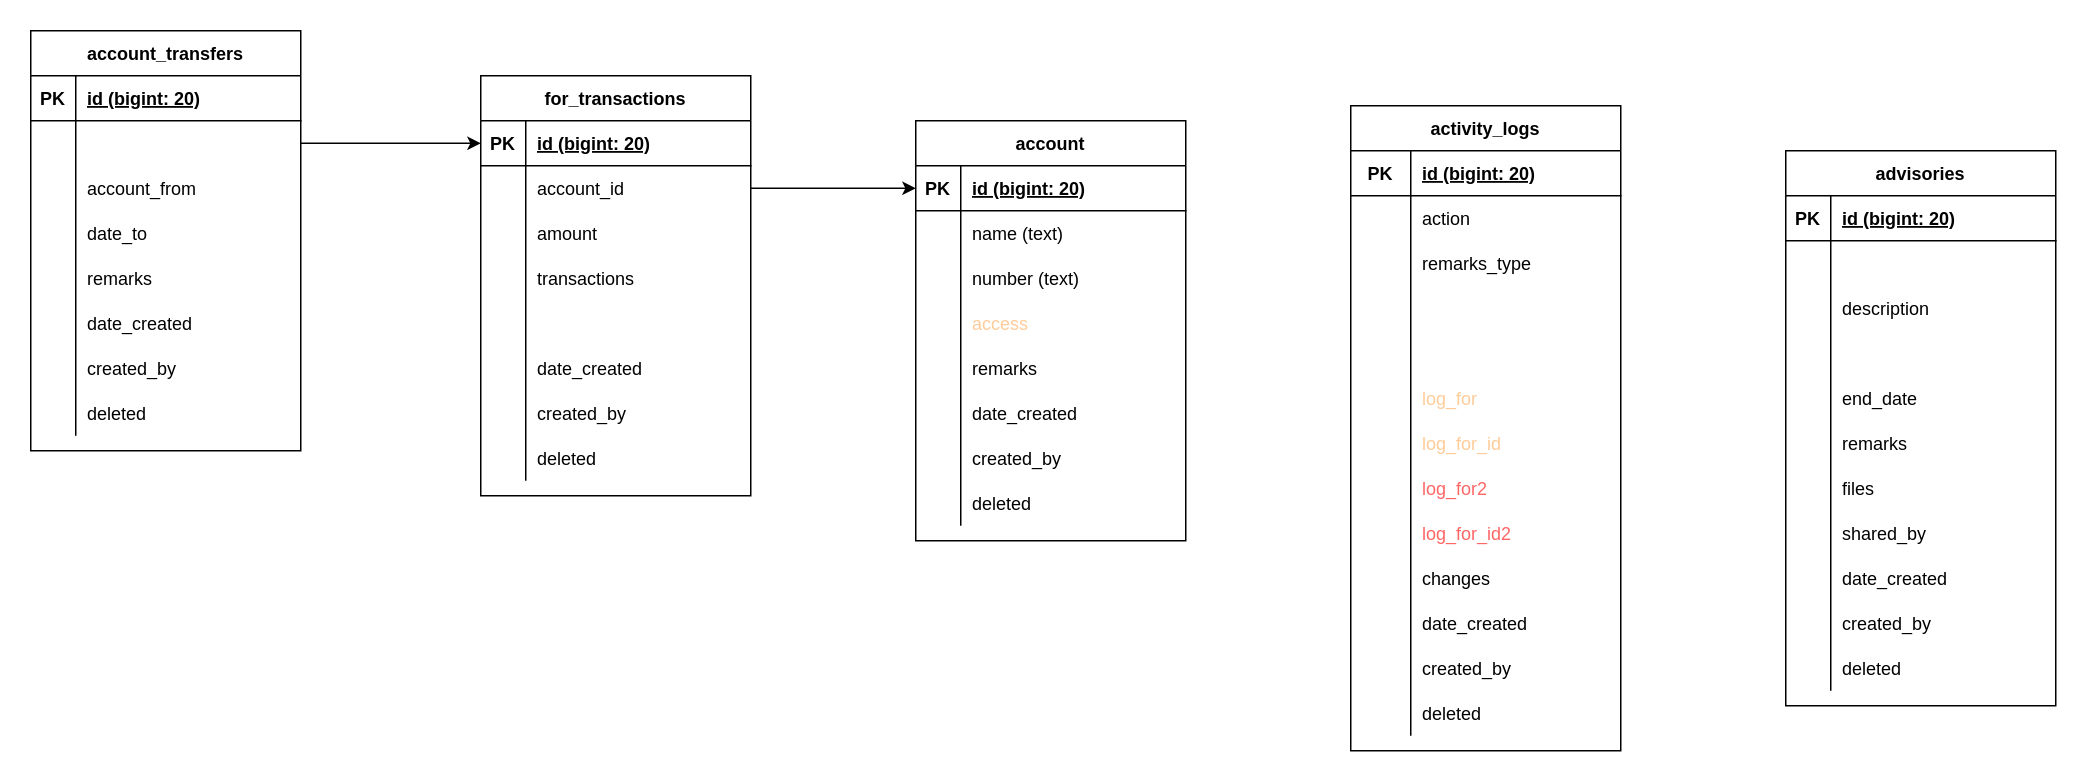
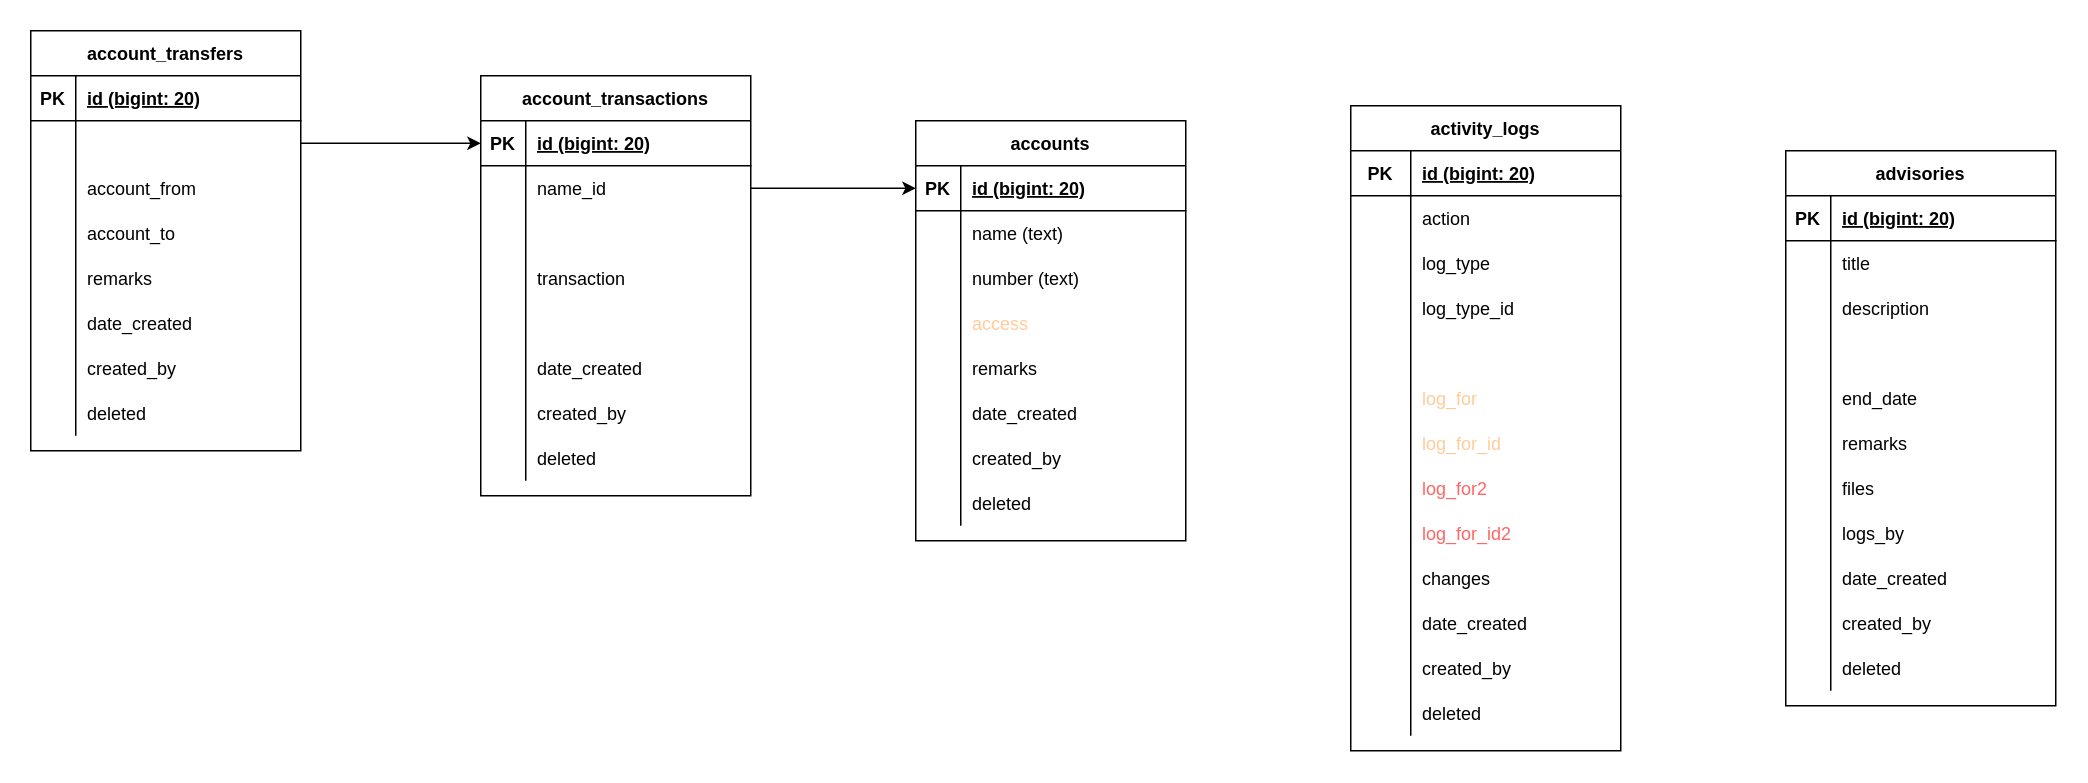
(615, 99) -> (615, 99)
(1050, 144) -> (1050, 144)
(585, 189) -> (570, 189)
(638, 233) -> none
(122, 234) -> (137, 234)
none -> (1943, 263)
(1482, 264) -> (1460, 264)
(595, 279) -> (590, 279)
none -> (1516, 308)
(1887, 534) -> (1875, 534)
